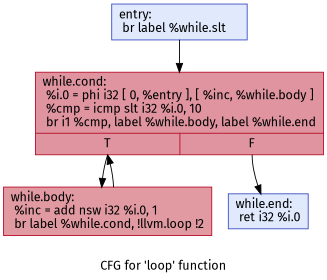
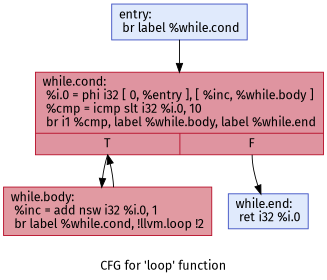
(173, 28) -> (179, 28)
